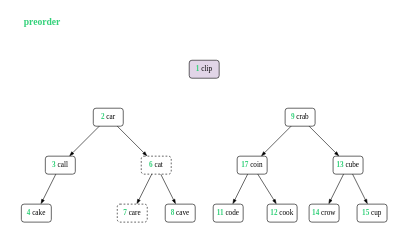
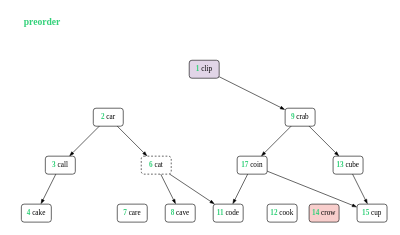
none -> (250, 92)
(145, 187) -> (190, 188)
(266, 187) -> (310, 188)
(337, 187) -> none
(132, 213) -> (132, 213)
(324, 213) -> (324, 213)
